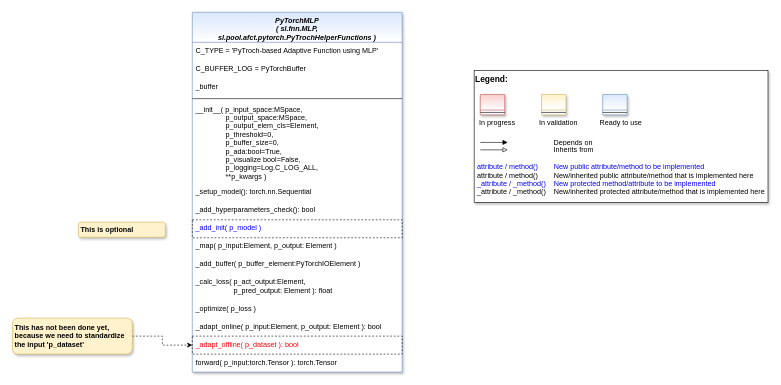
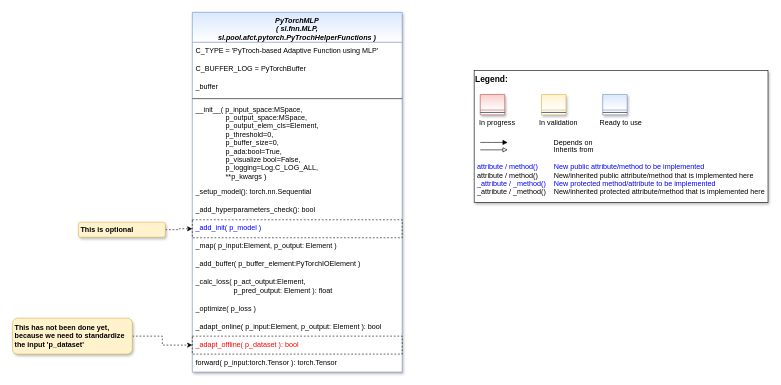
none -> (186, 229)
